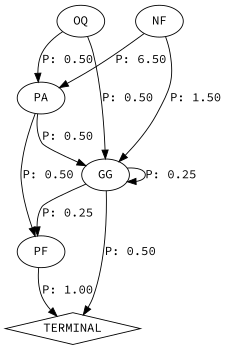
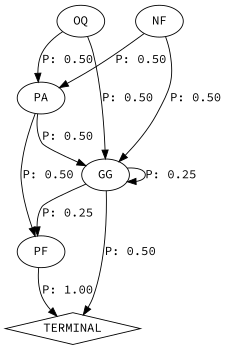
(141, 60) -> (141, 60)
(196, 98) -> (196, 98)
